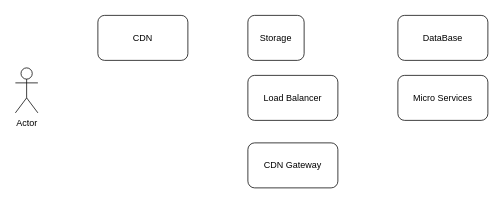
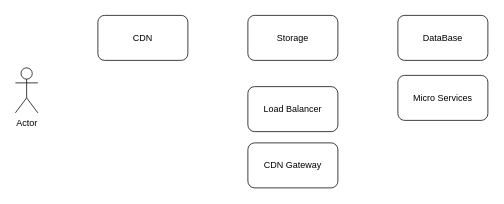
(276, 38) -> (293, 38)
(293, 98) -> (293, 109)
